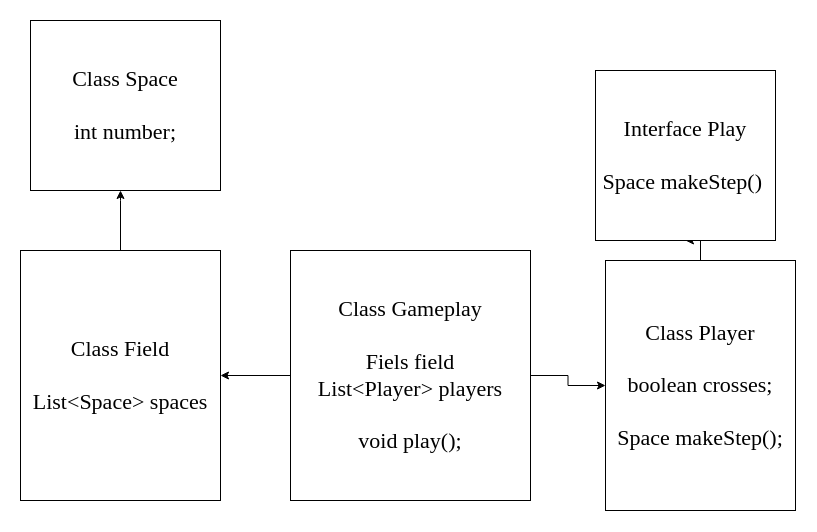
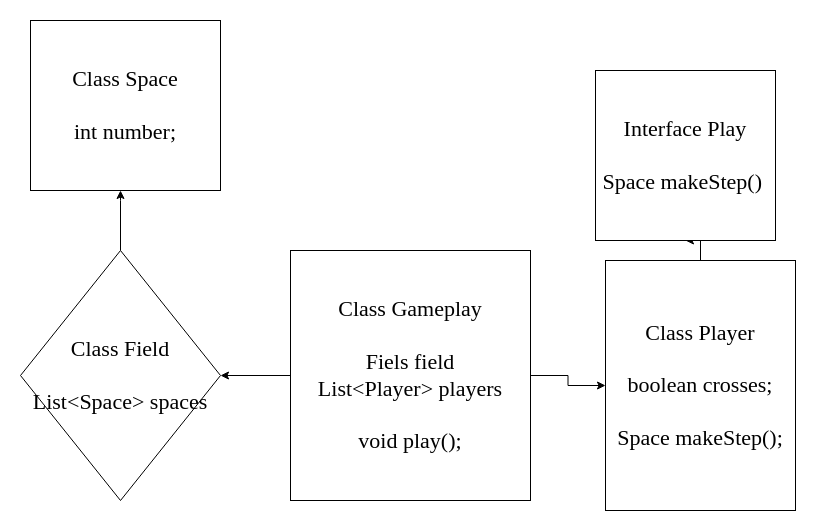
(121, 376) -> (121, 376)
